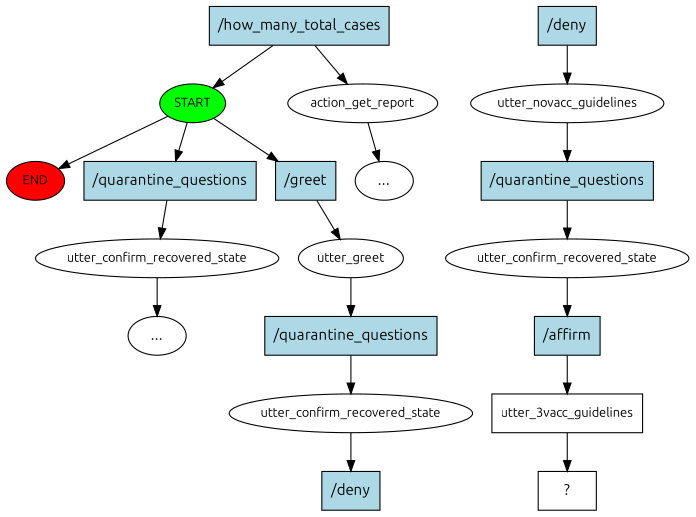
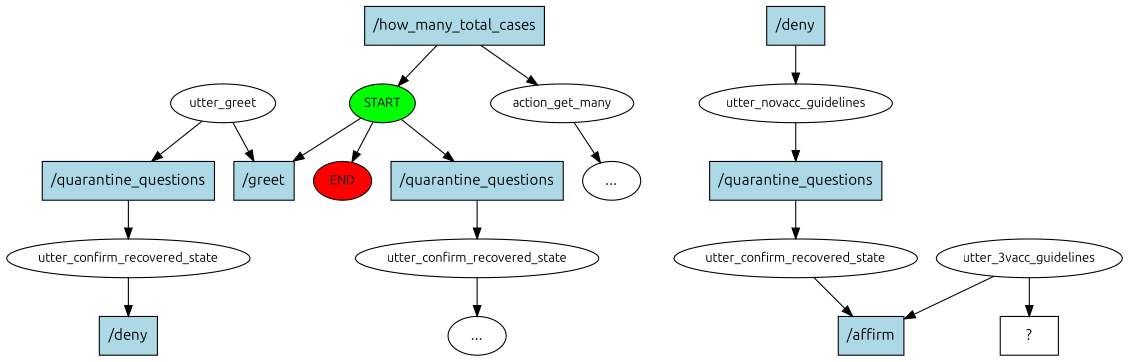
(363, 103) -> (562, 103)
(326, 215) -> (241, 137)
(567, 369) -> (954, 295)
(567, 413) -> (1029, 258)
